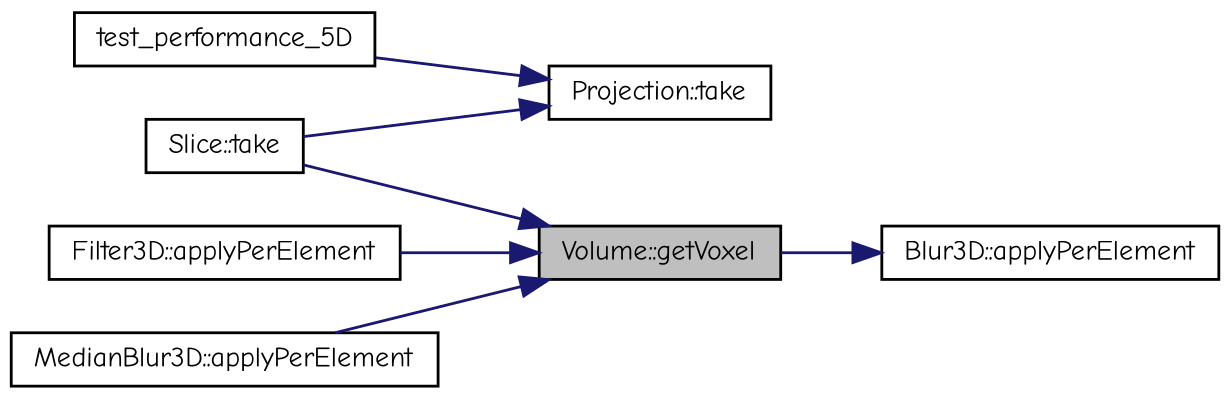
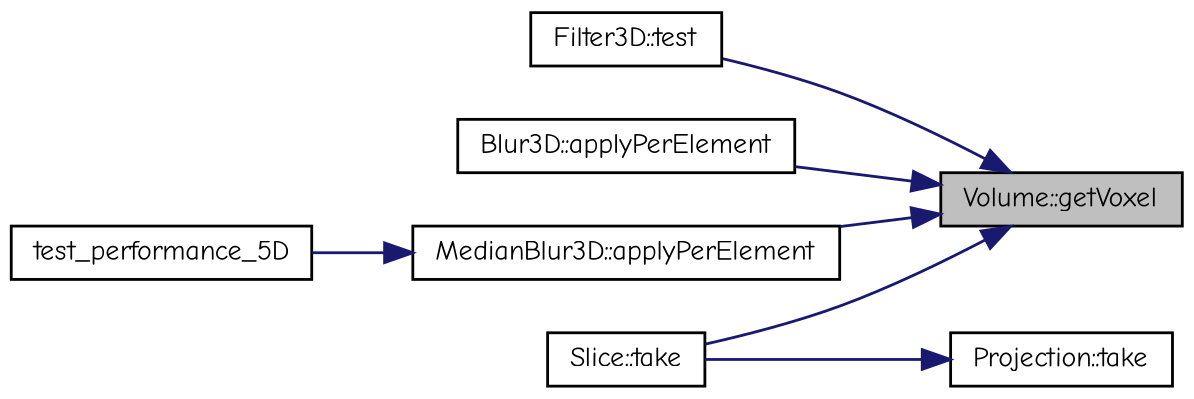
(448, 67) -> (348, 253)
(225, 253) -> (626, 39)
(817, 253) -> (854, 174)
